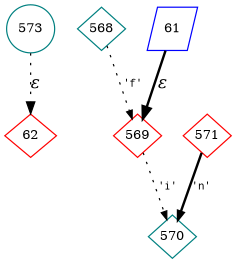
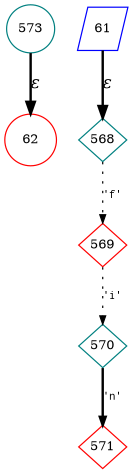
(31, 77) -> (31, 77)
(156, 79) -> (103, 78)
(31, 136) -> (31, 140)
(191, 182) -> (103, 392)
